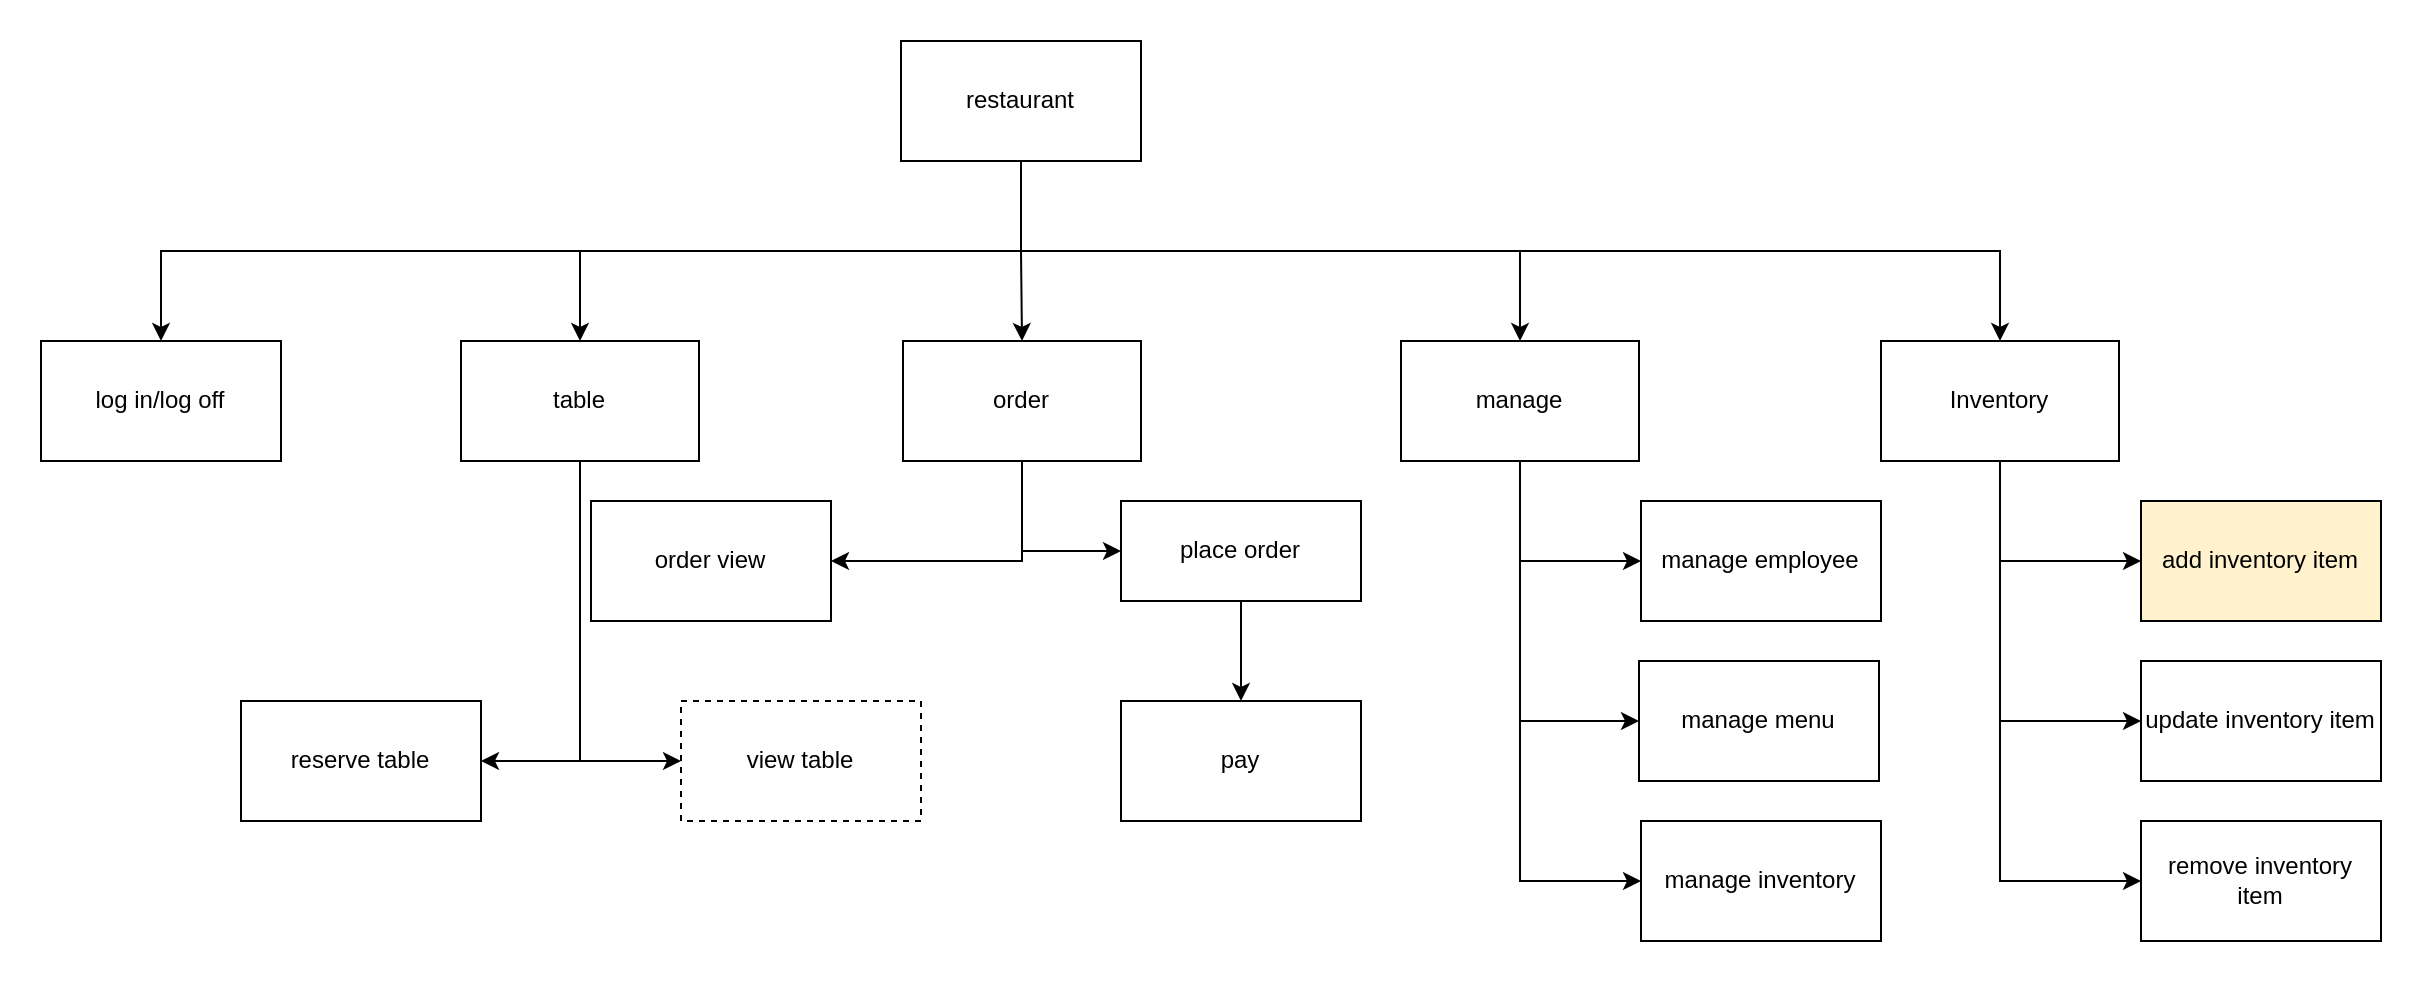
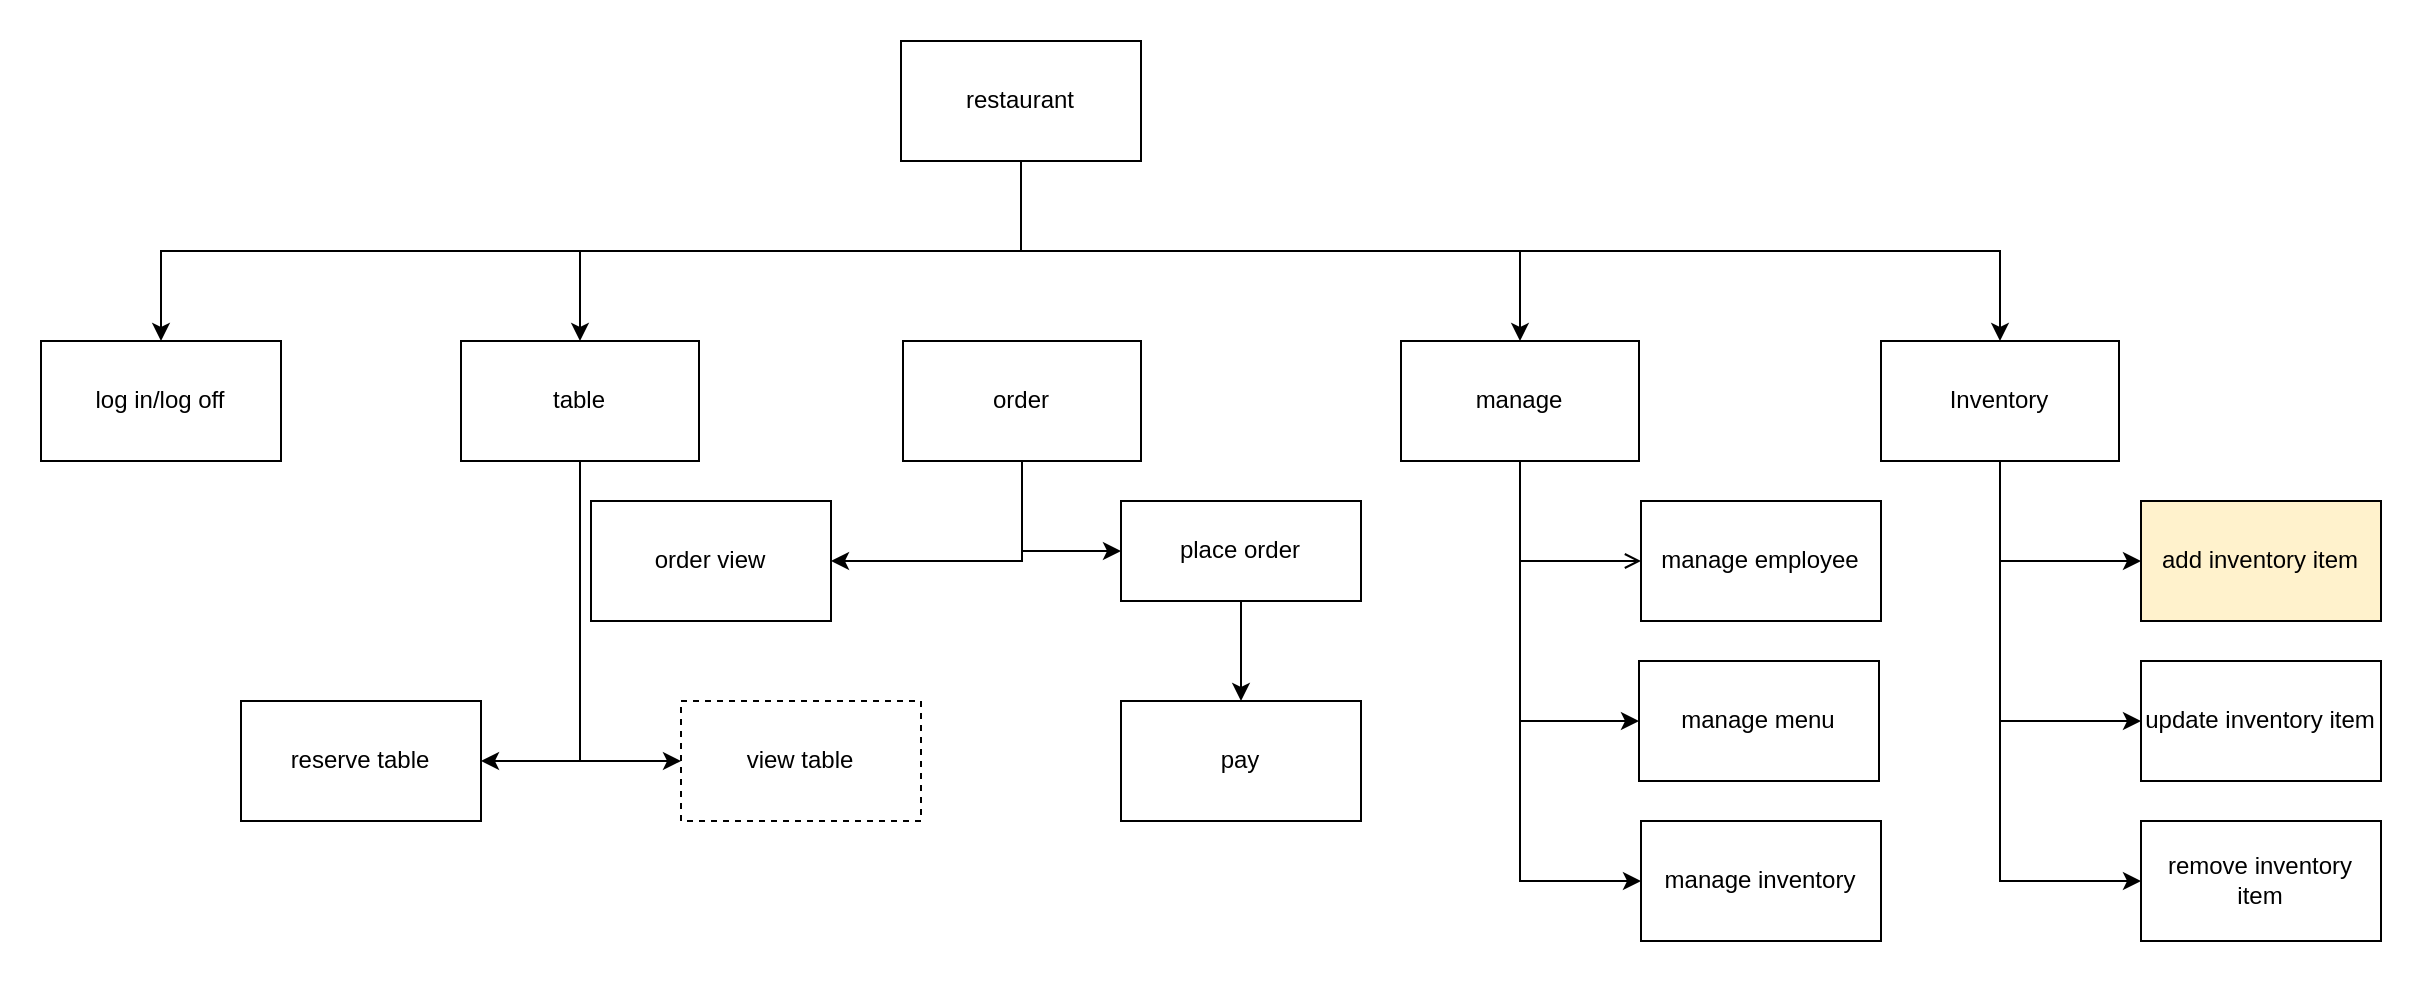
(1021, 291) -> none
(1626, 561) -> (1628, 561)
